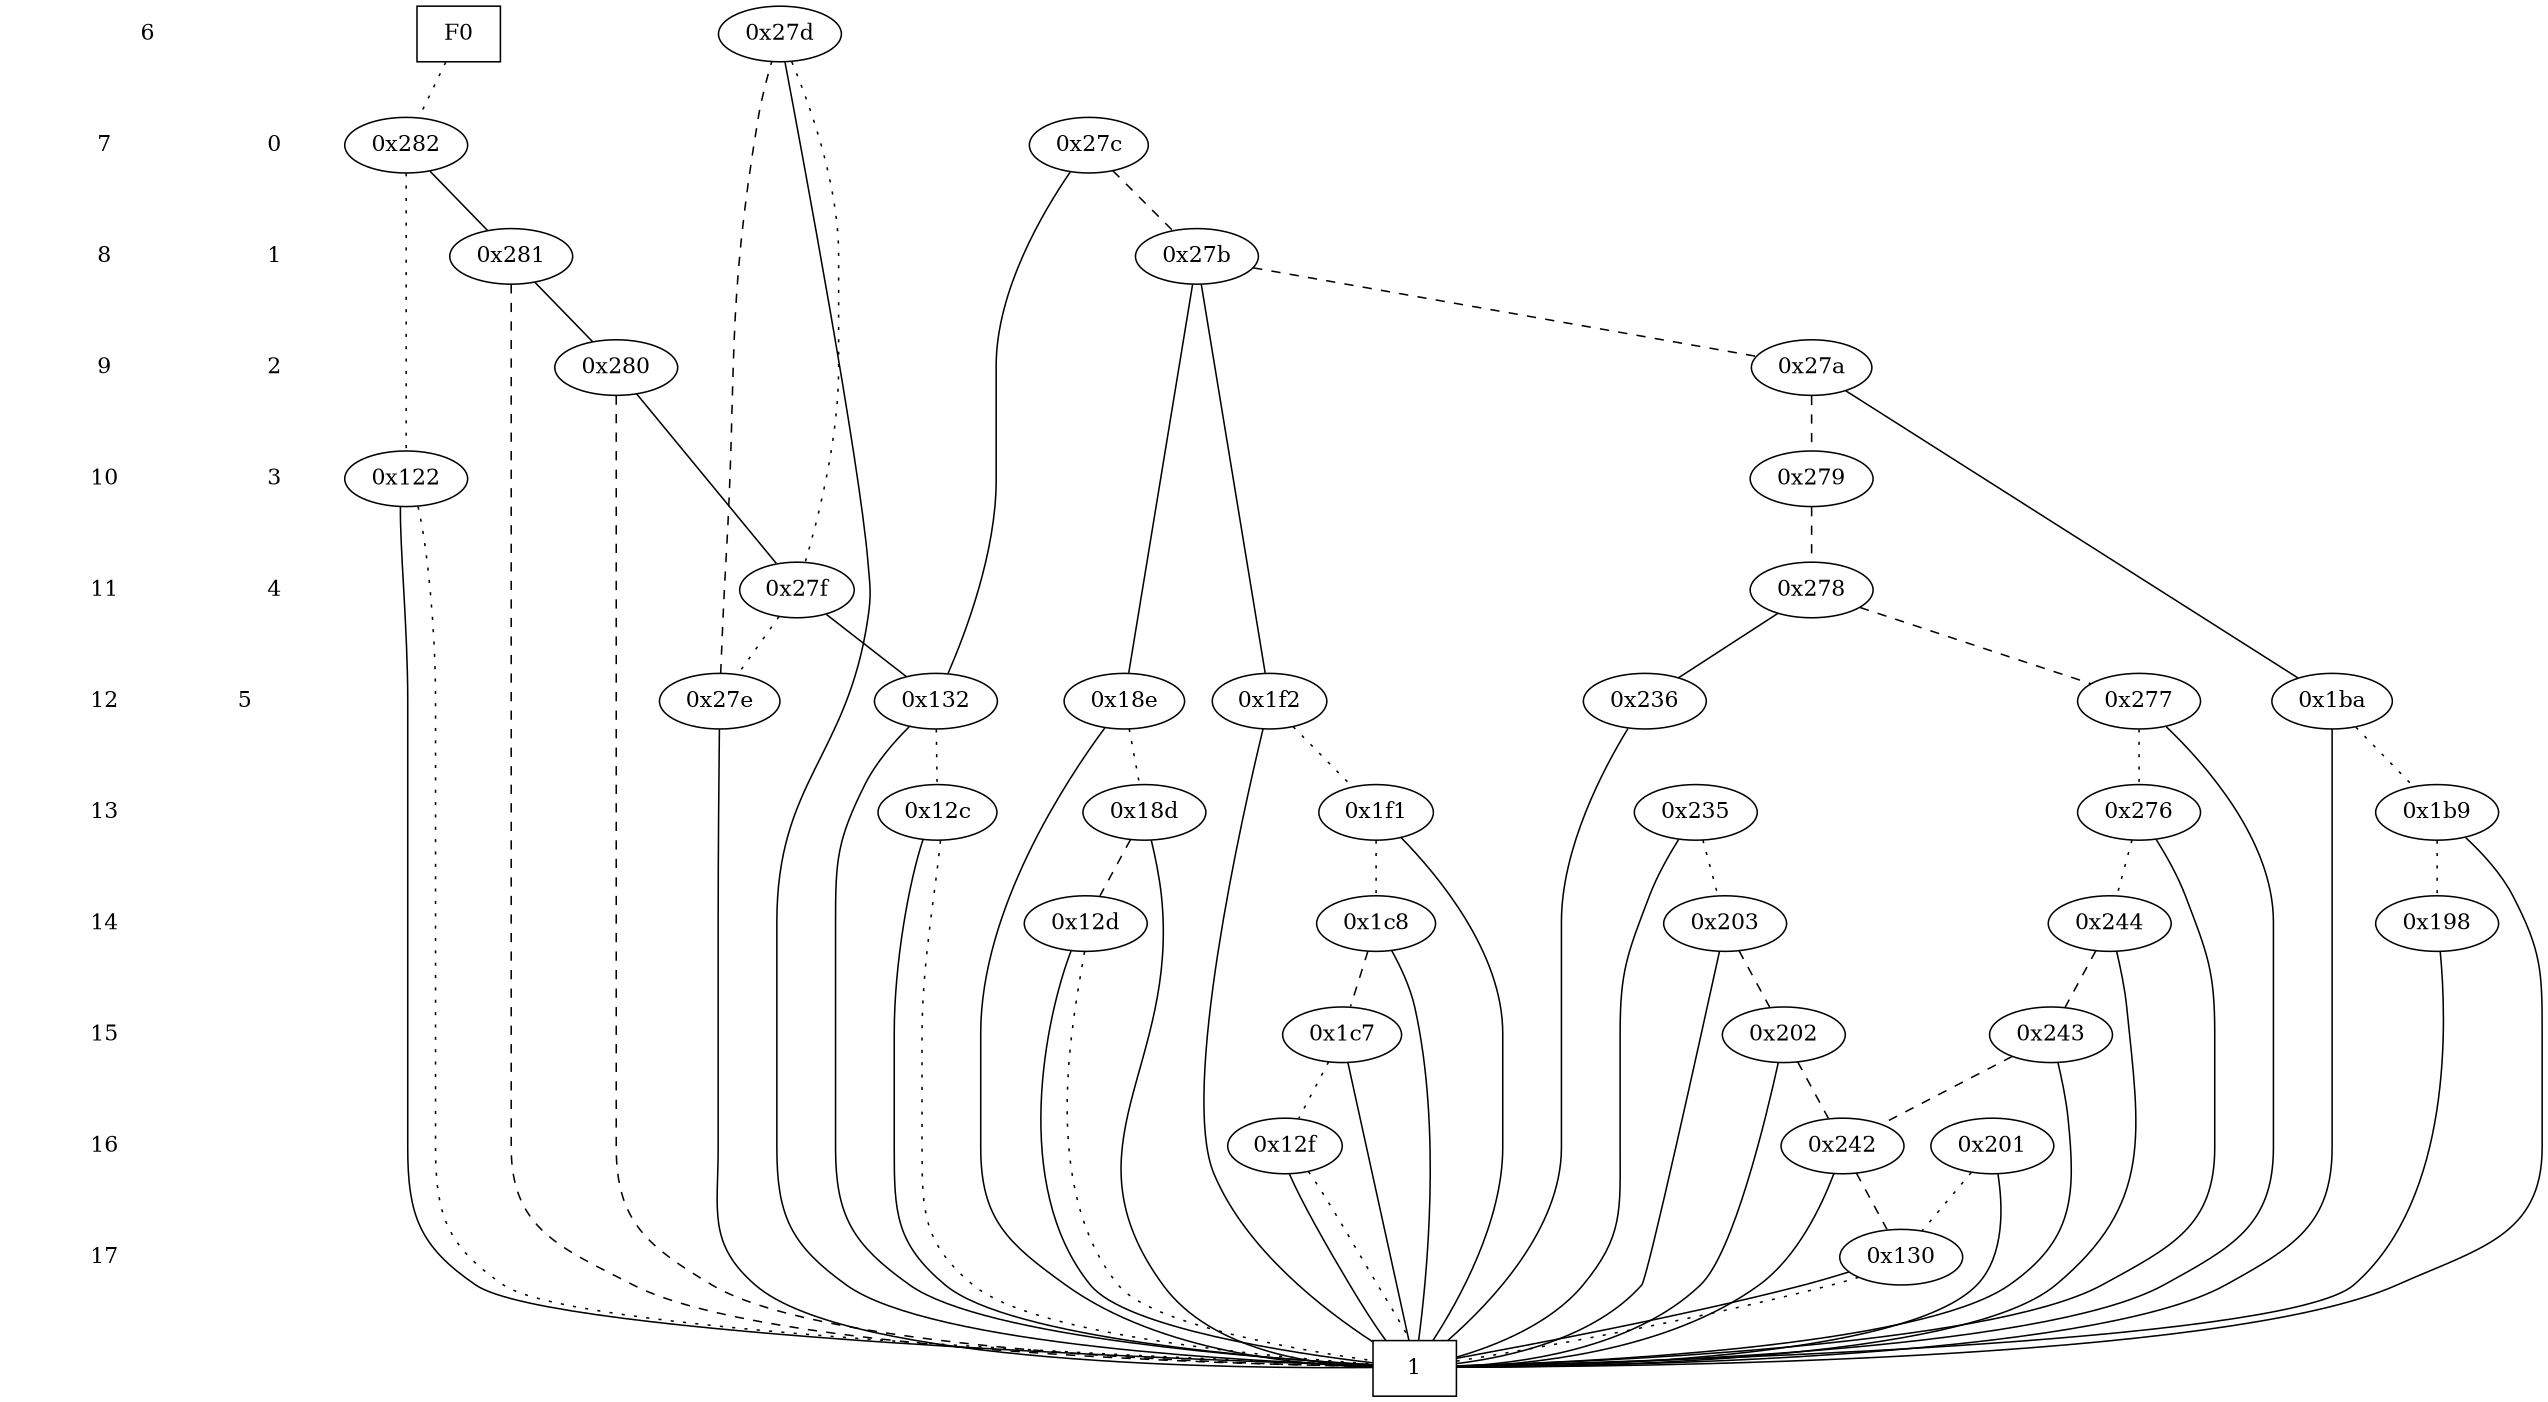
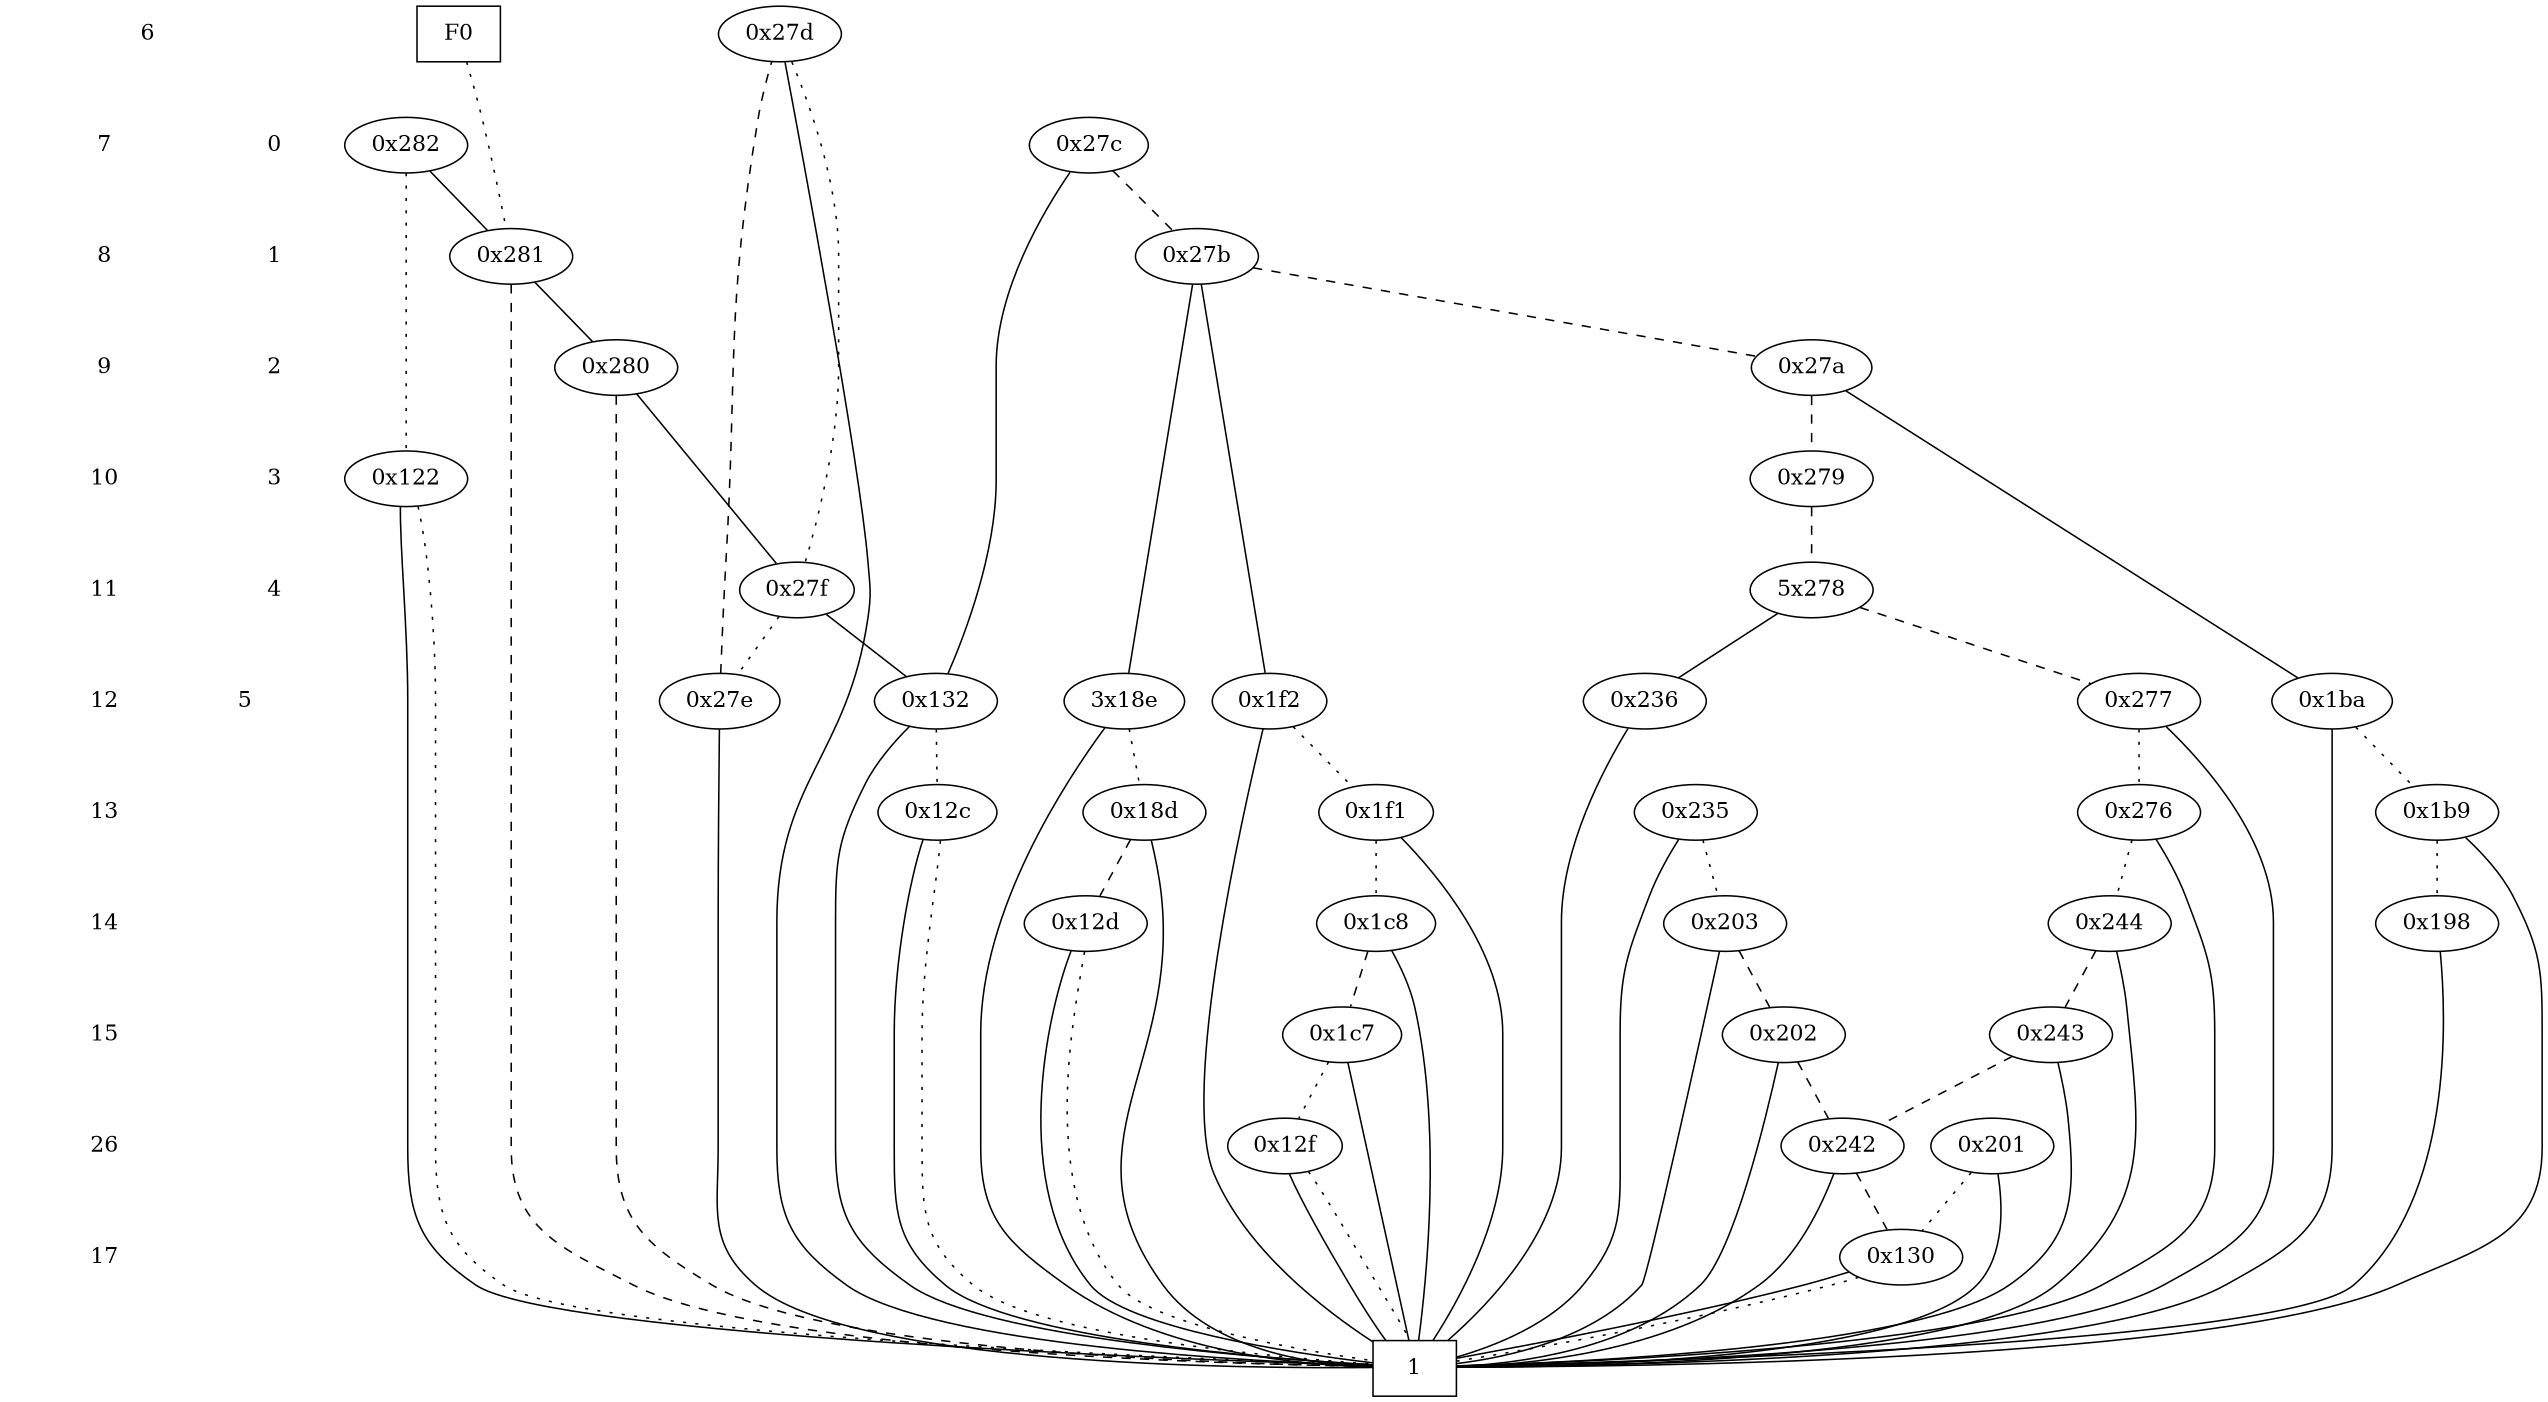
(432, 90) -> (488, 145)
(1812, 590) -> (1812, 590)
(1124, 701) -> (1124, 701)
(105, 1146) -> (105, 1146)
